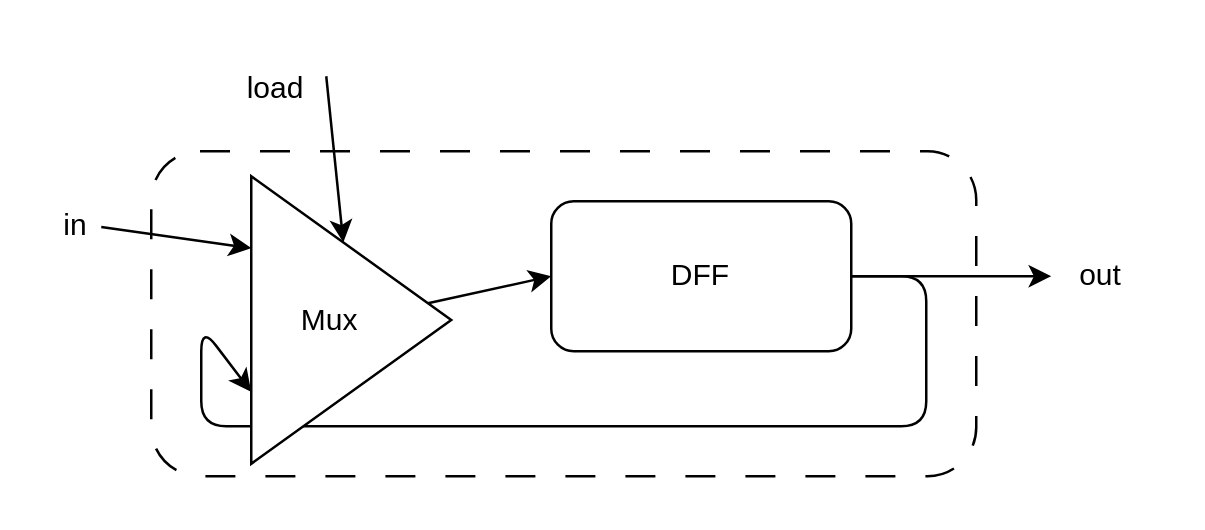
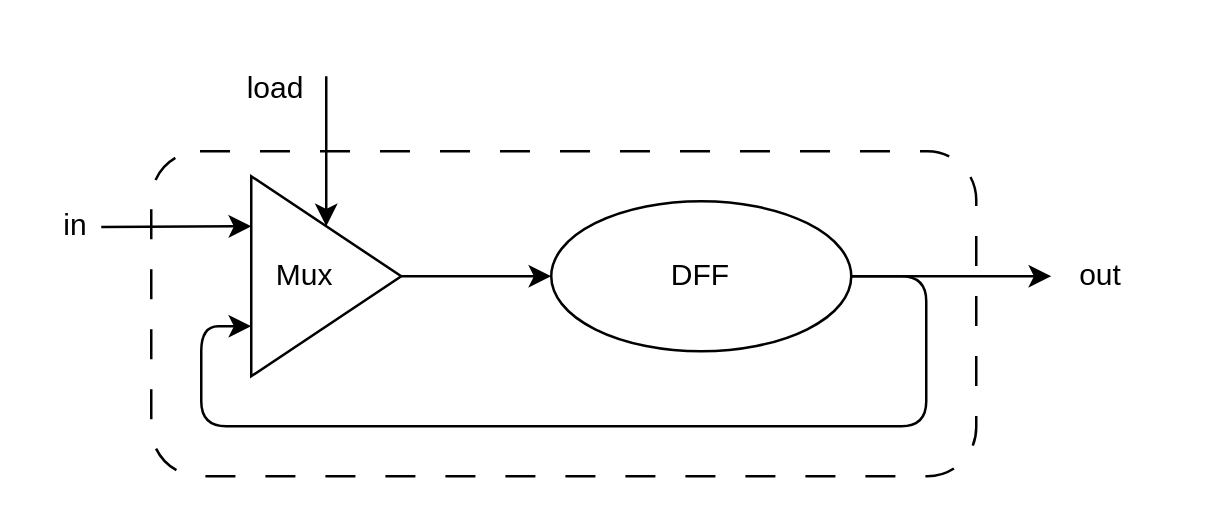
(701, 276) -> (701, 276)
(351, 320) -> (326, 276)
